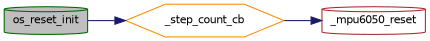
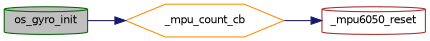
(46, 21) -> (46, 21)
(205, 21) -> (205, 21)
